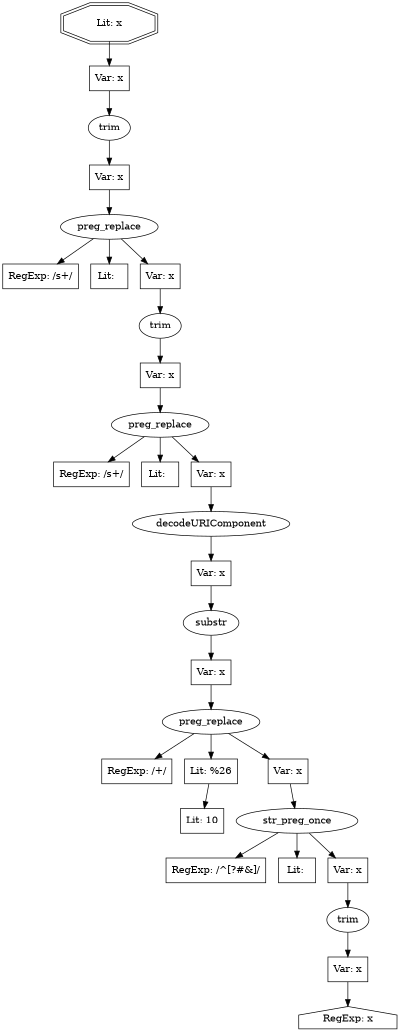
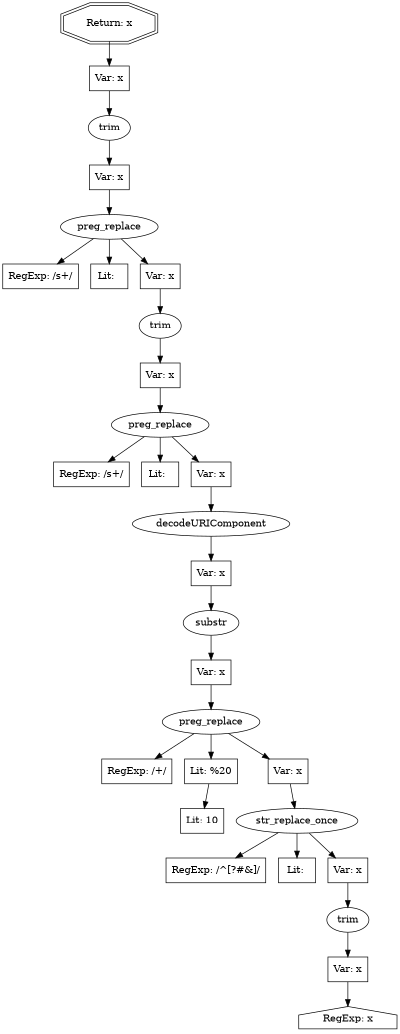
(109, 23) -> (109, 23)
(211, 771) -> (211, 771)
(297, 821) -> (297, 821)
